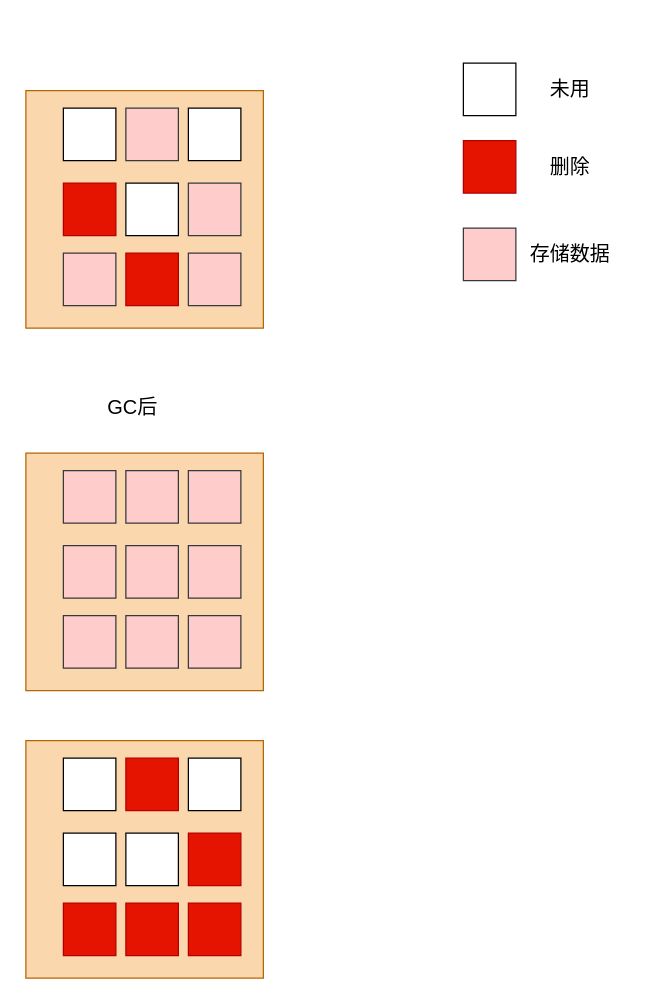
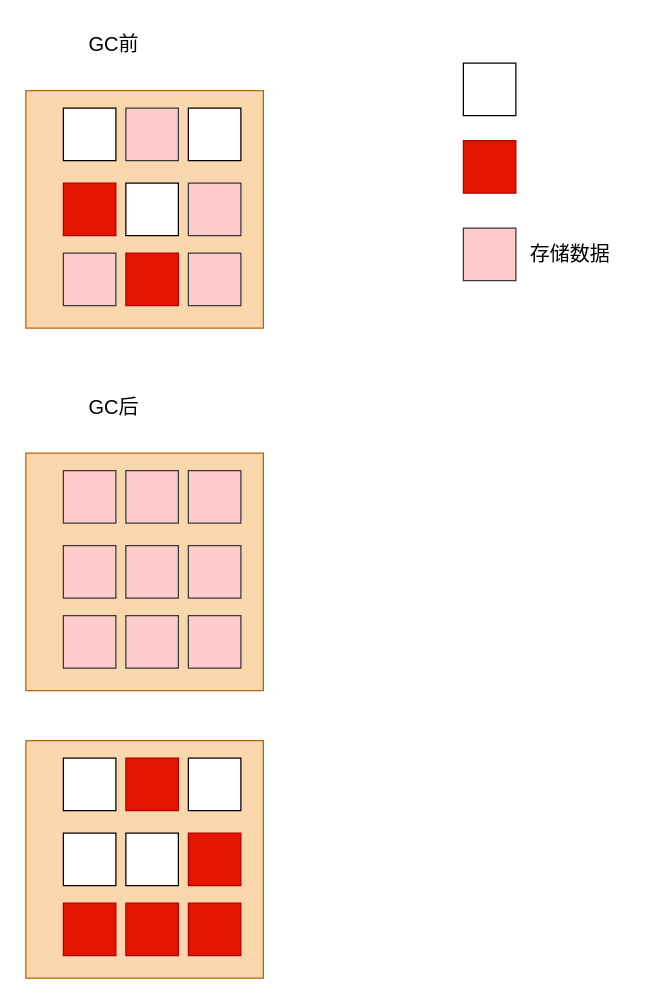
none -> (113, 44)
(569, 89) -> none
(569, 167) -> none
(132, 407) -> (113, 407)
